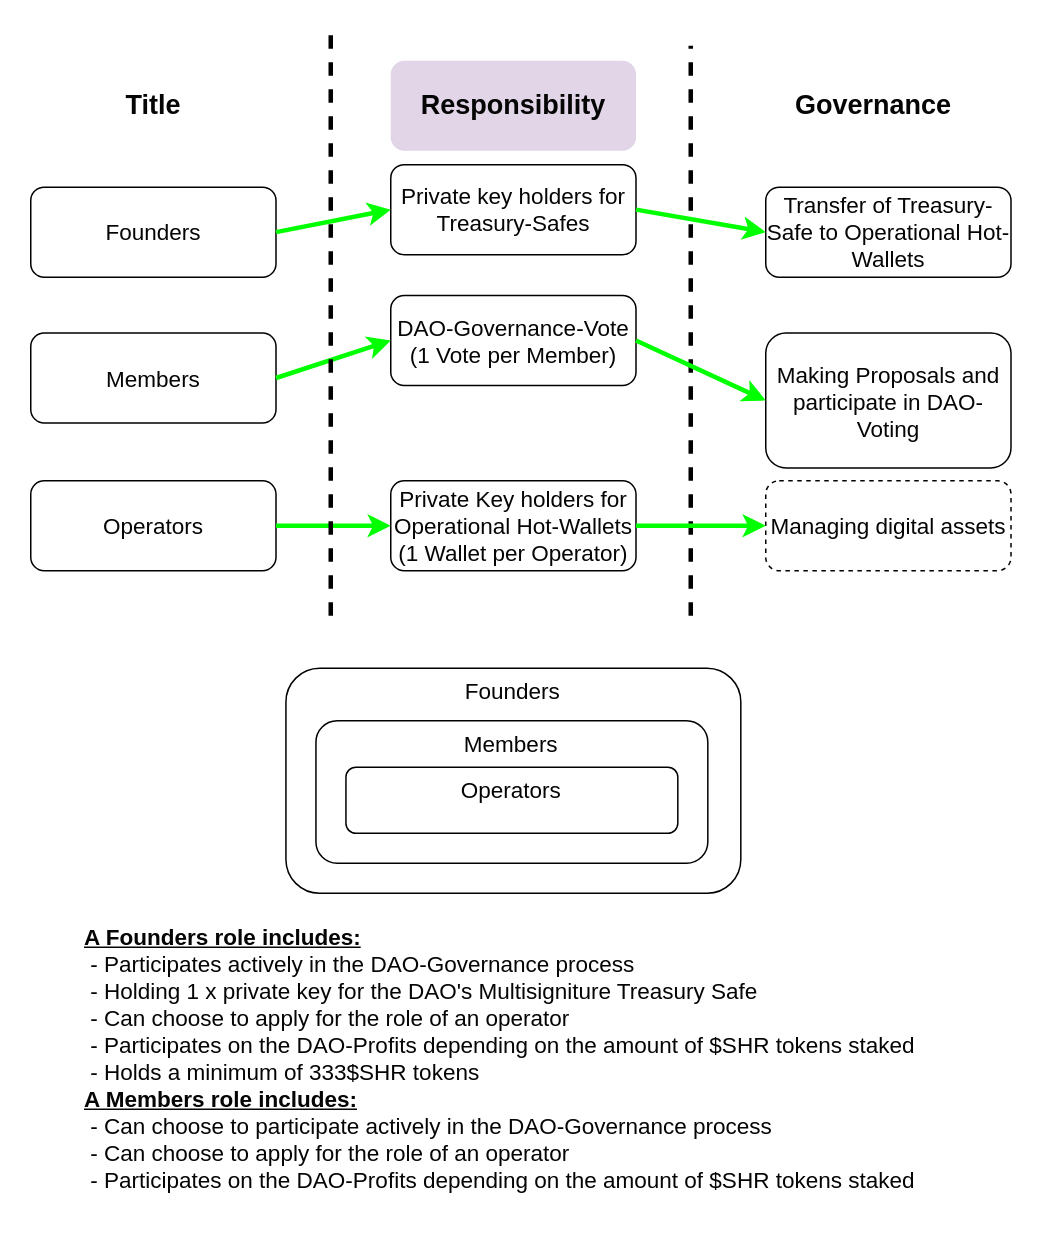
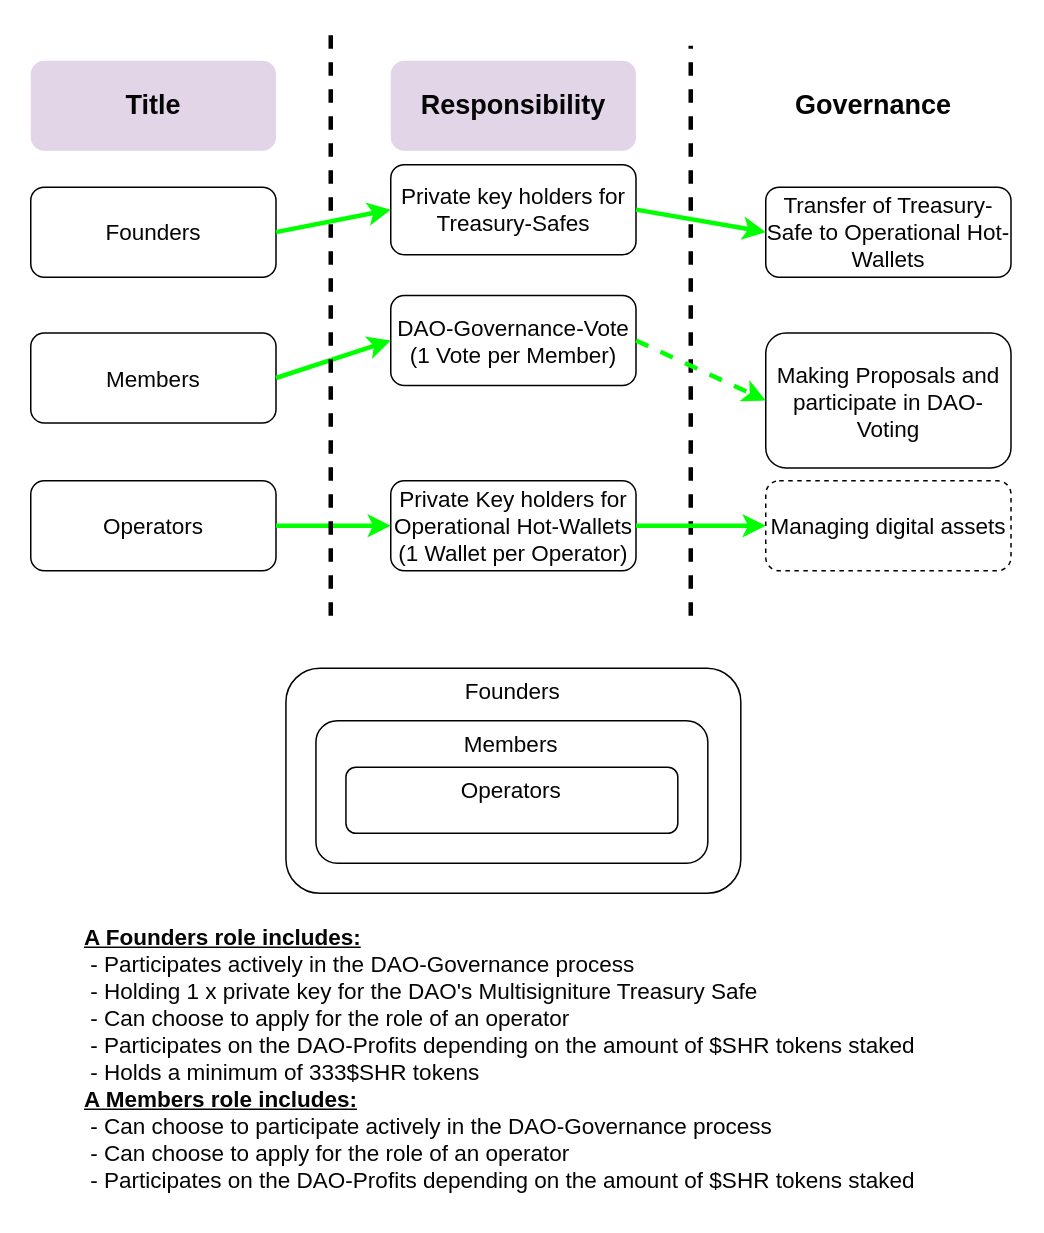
(153, 106) -> (153, 106)
(654, 349) -> (654, 349)
